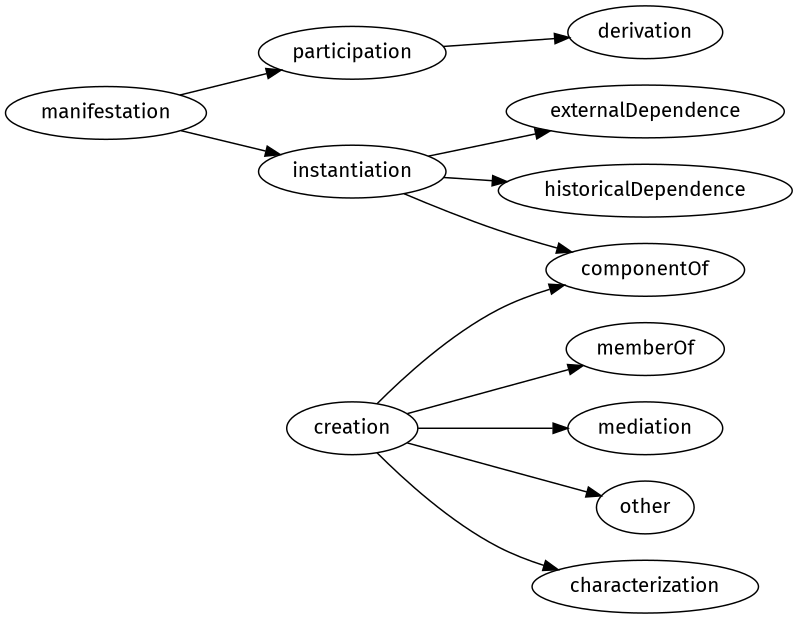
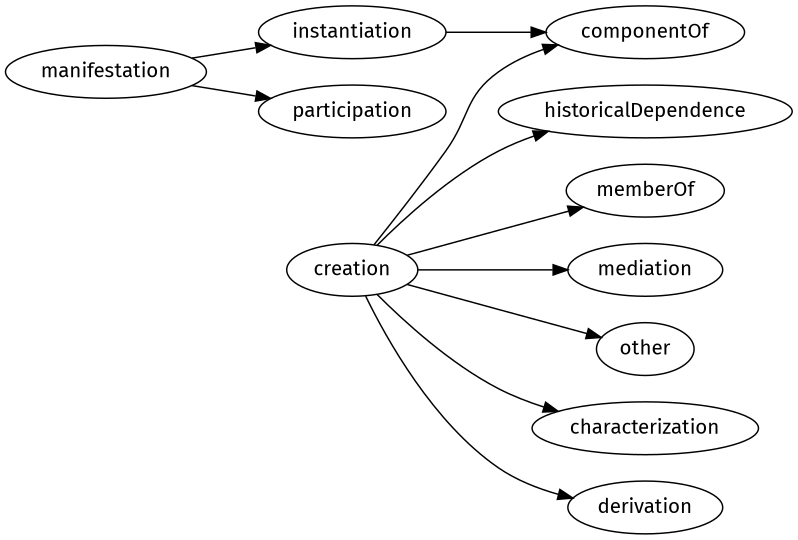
(499, 43) -> (442, 416)
(645, 111) -> none
(468, 179) -> (450, 182)
